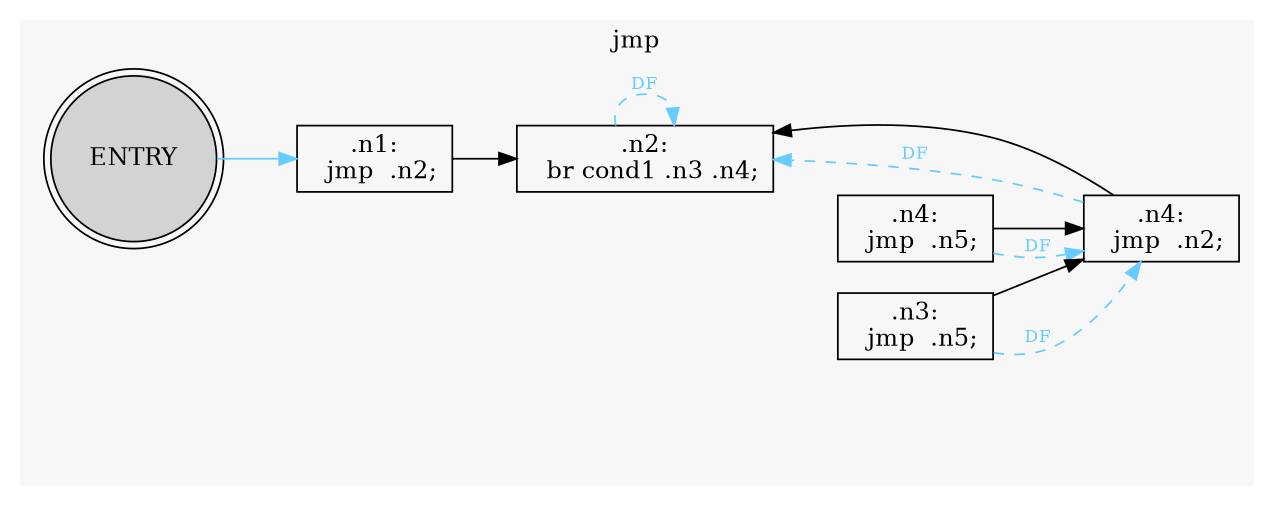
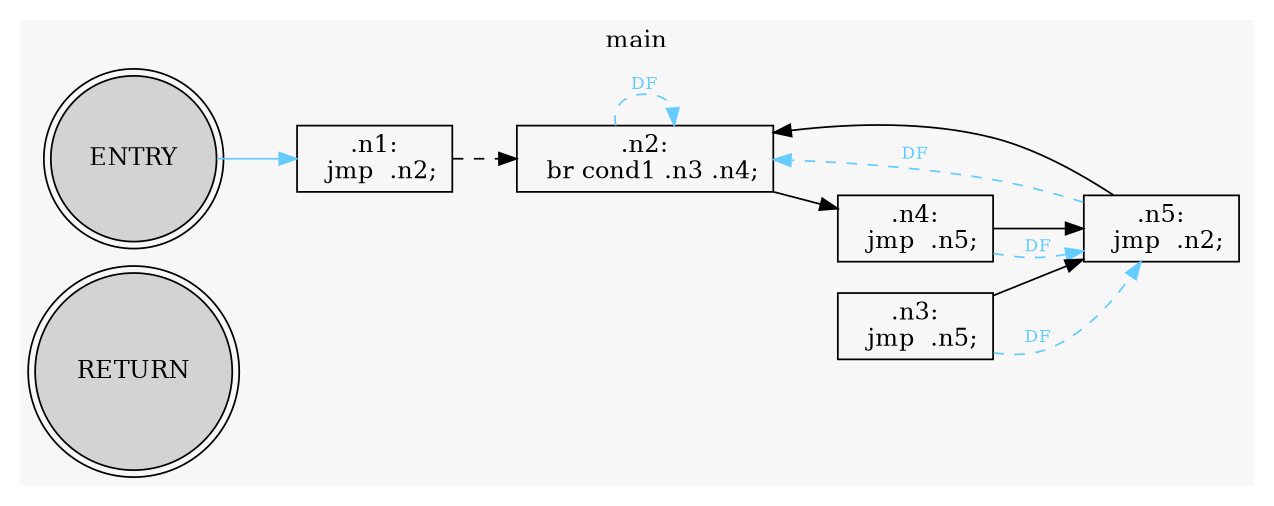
(637, 41) -> (637, 41)
(476, 159) -> (476, 159)
none -> (797, 198)
(1161, 229) -> (1161, 229)
none -> (134, 372)
